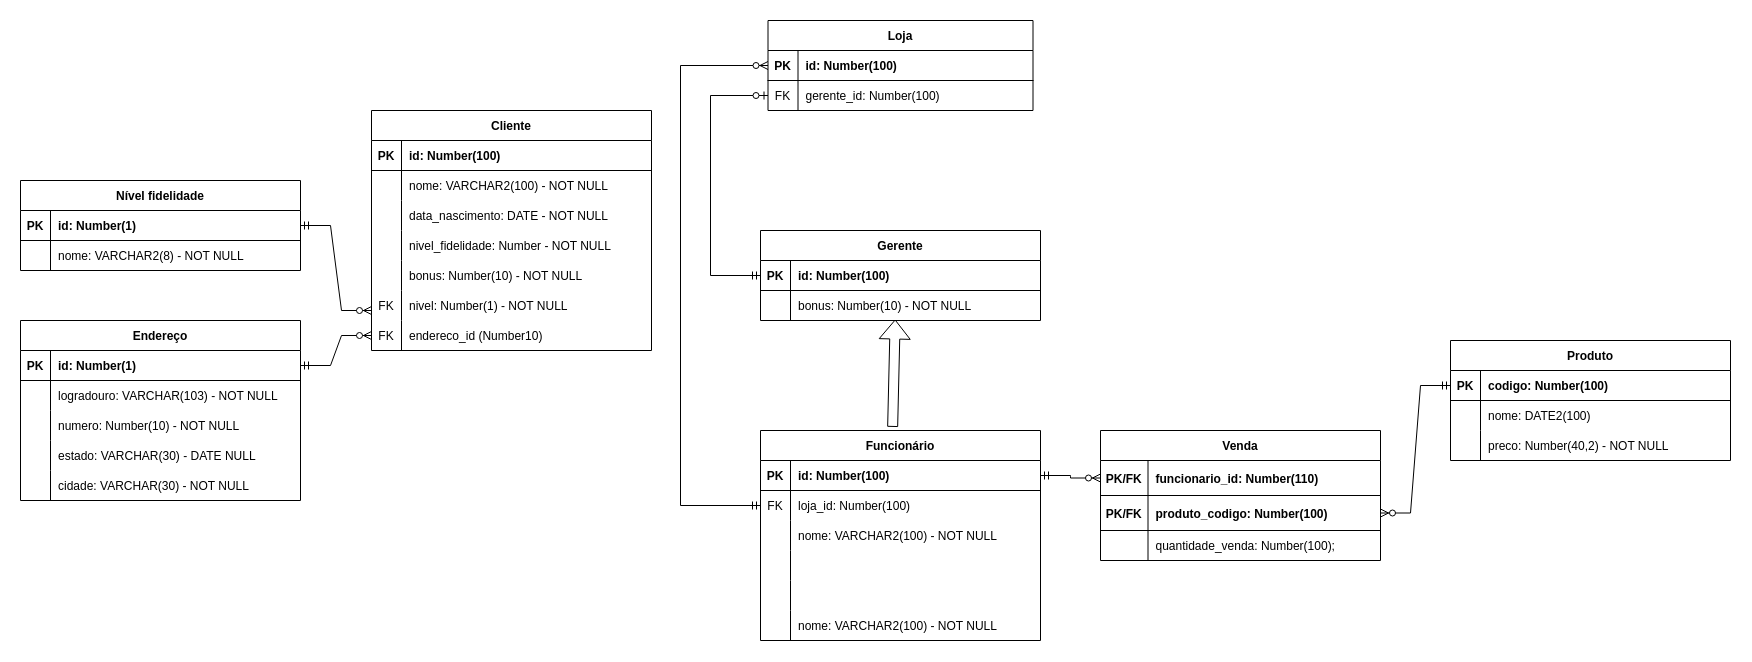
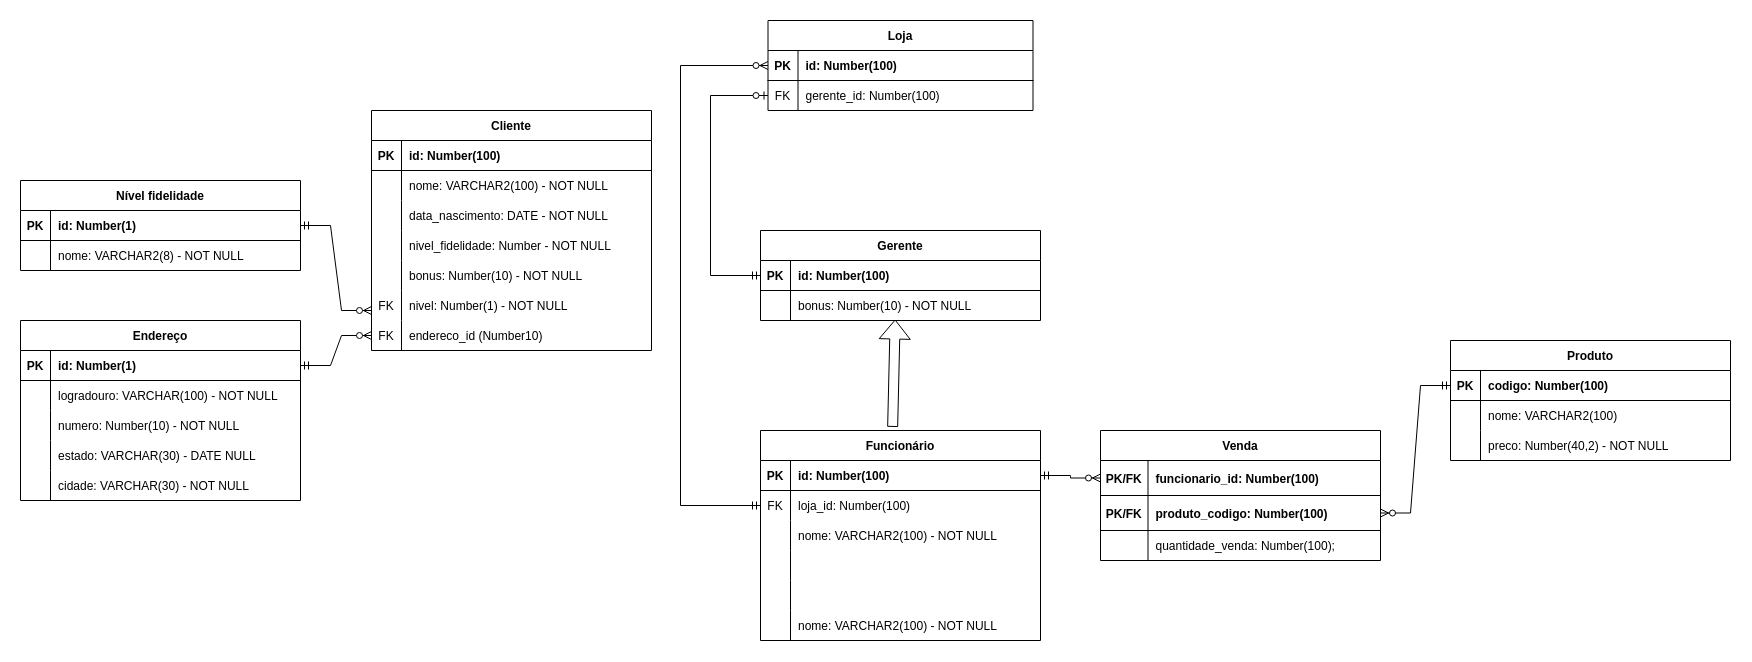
(166, 396) -> (166, 396)
(1539, 416) -> (1549, 416)
(1238, 479) -> (1238, 479)
